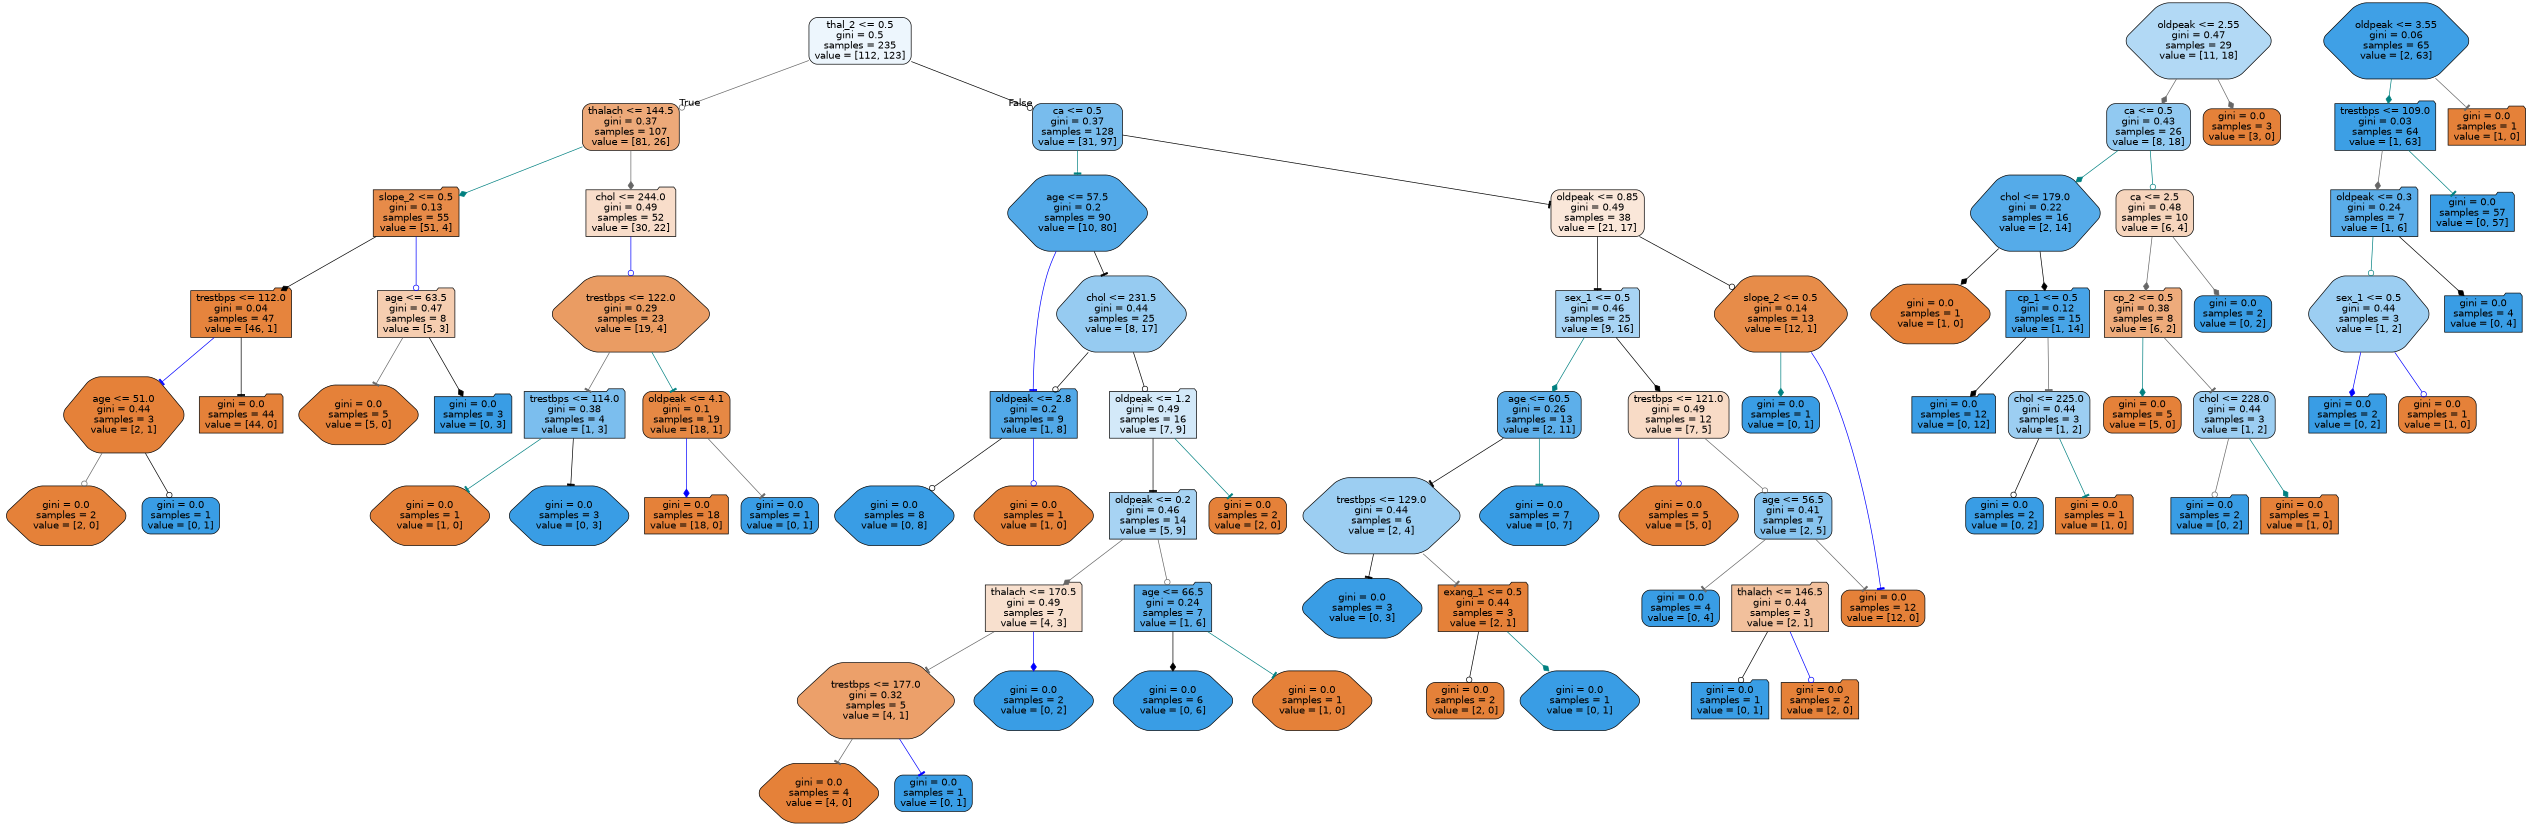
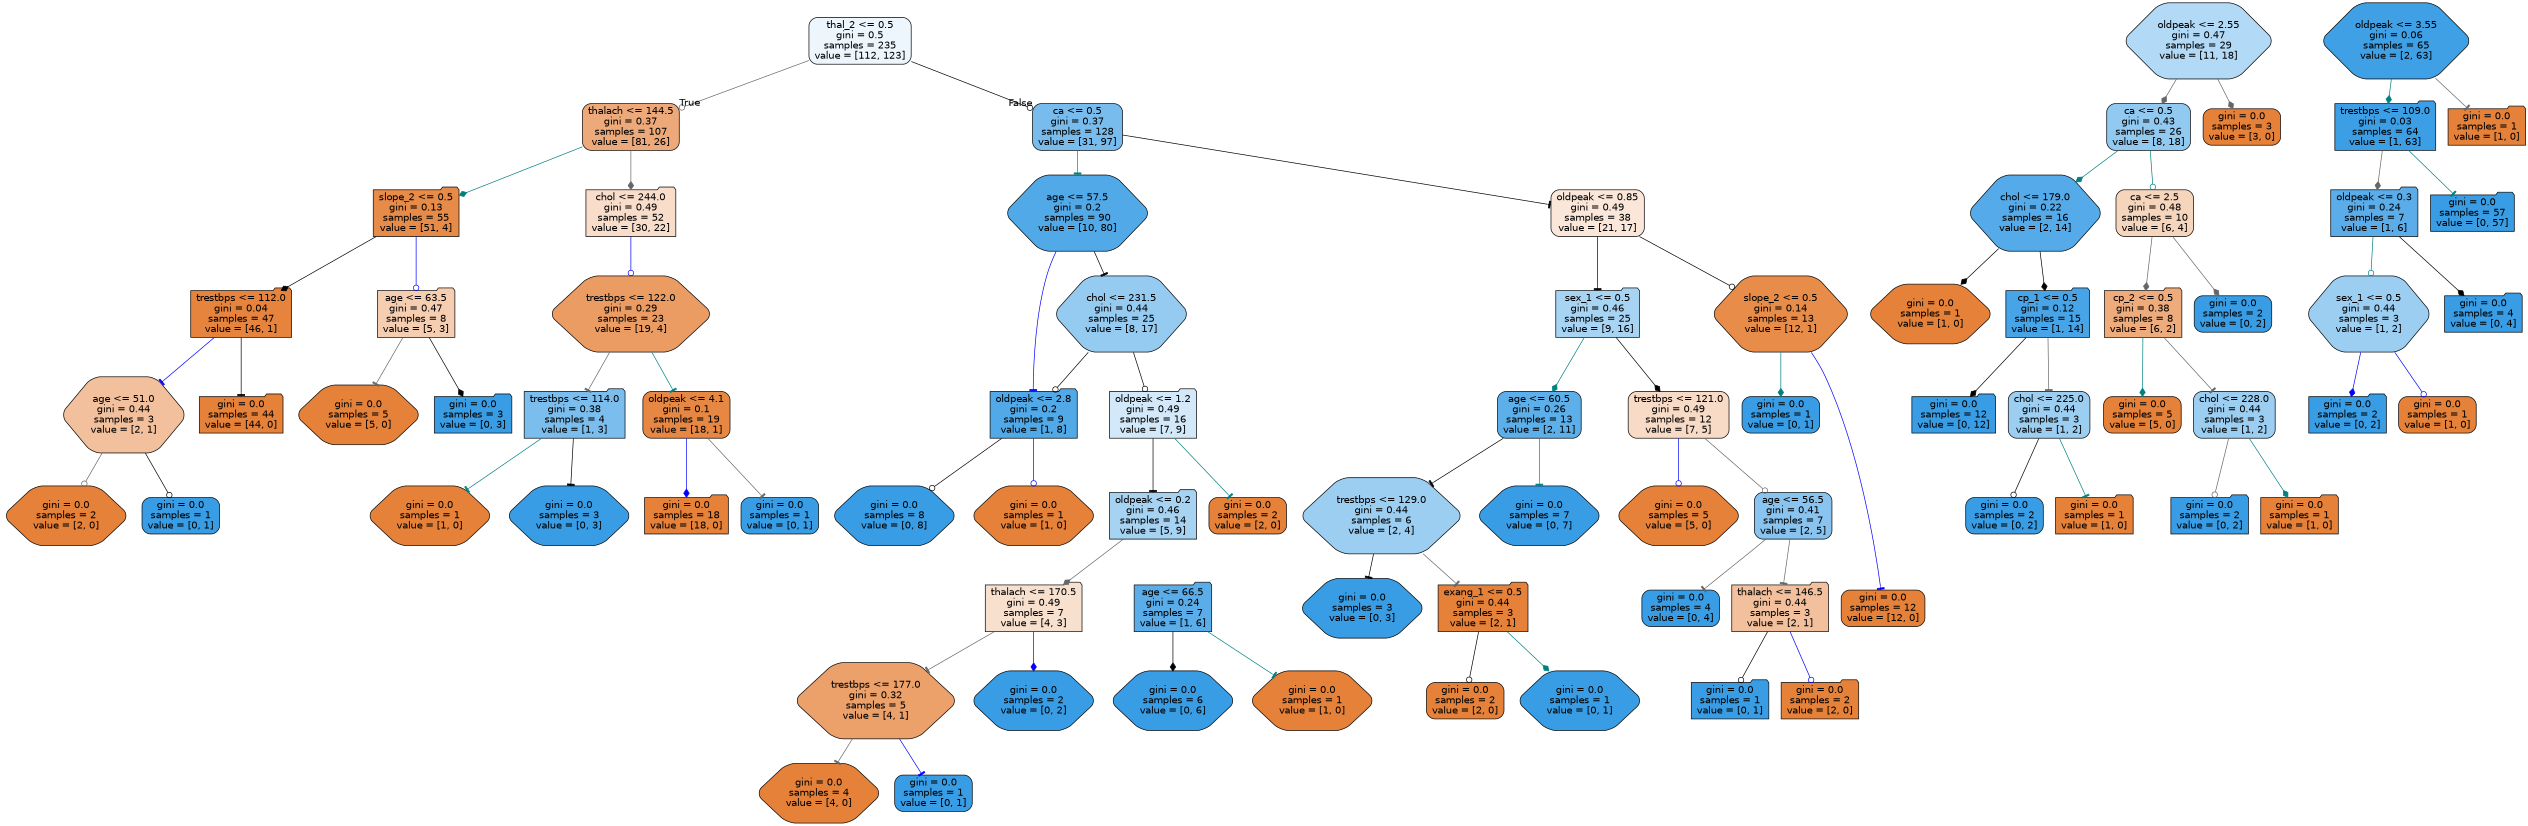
(124, 415) -> (124, 415)
(1162, 559) -> none
(1839, 563) -> (1787, 560)
